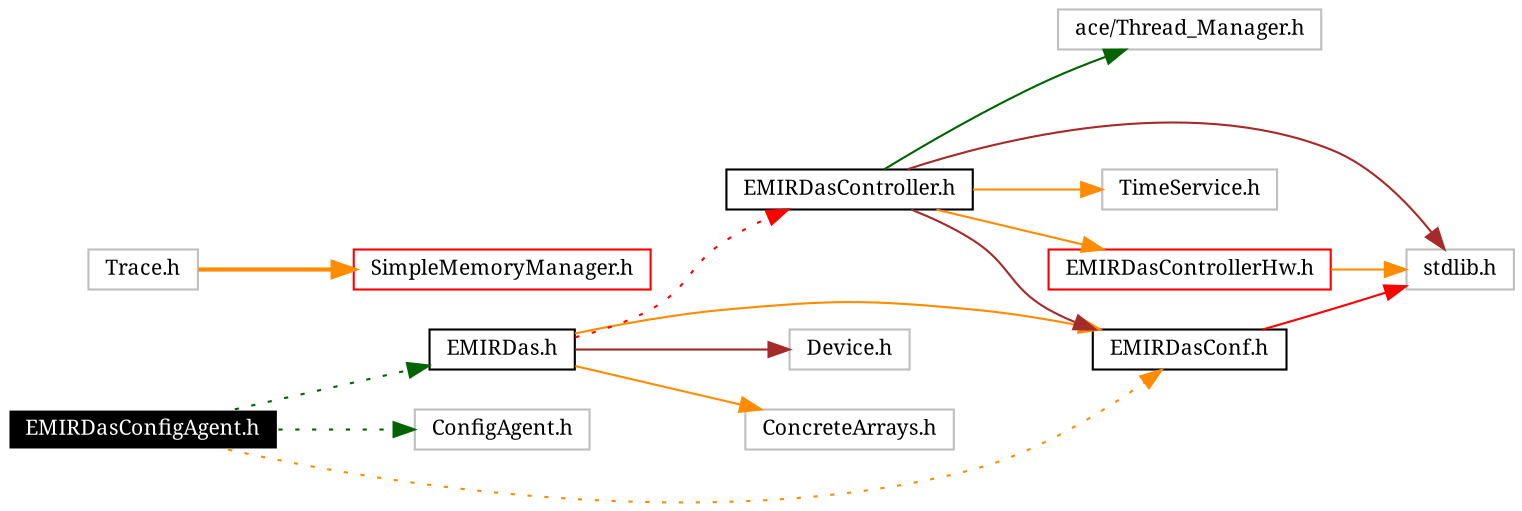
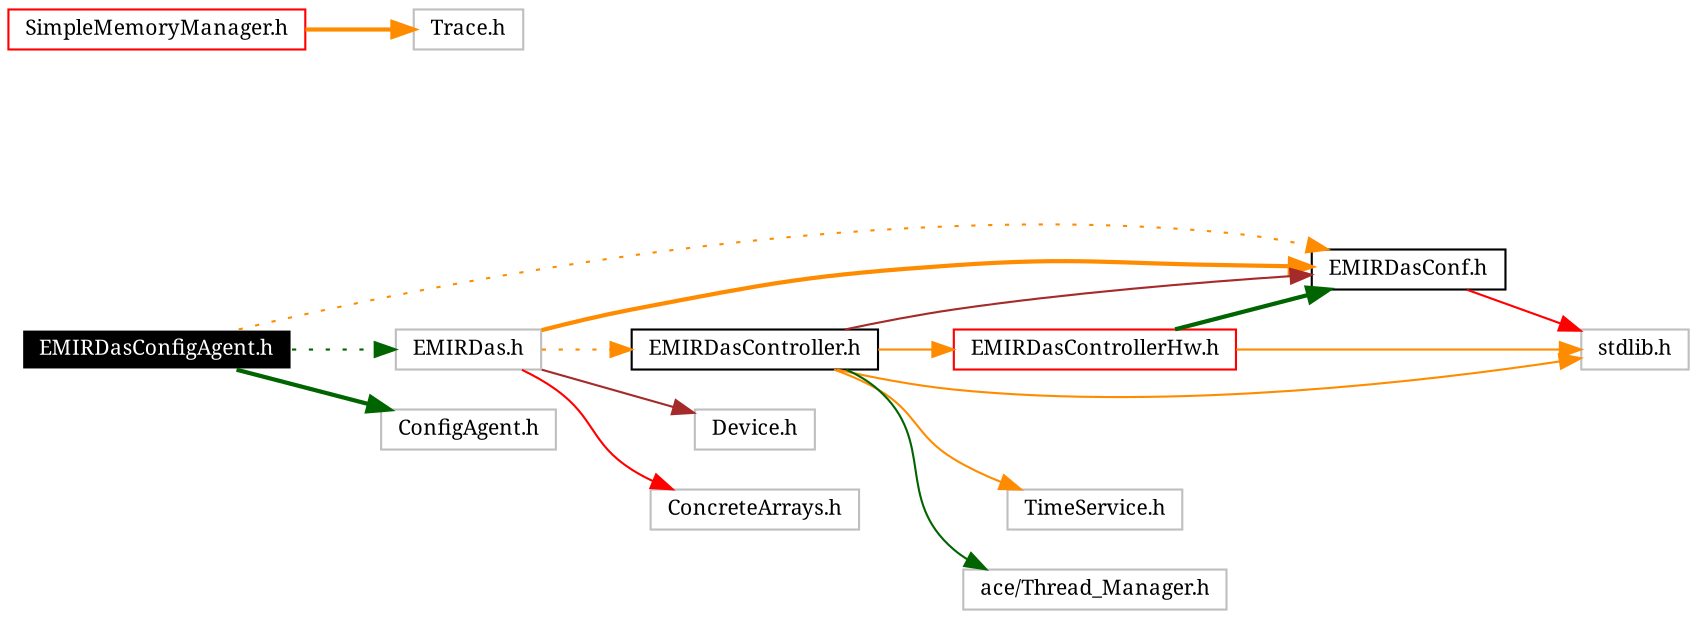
(1184, 123) -> (1198, 395)
(265, 270) -> (349, 29)
(679, 288) -> (576, 350)
(826, 303) -> (913, 268)
none -> (1242, 312)
(502, 350) -> (468, 350)
(658, 385) -> (589, 424)
(336, 430) -> (302, 387)
